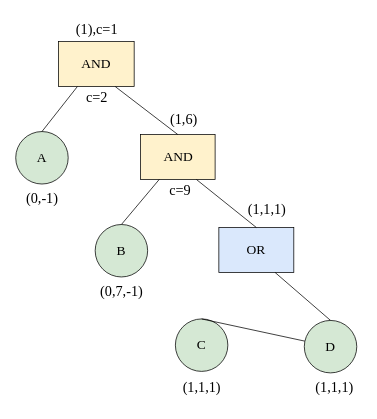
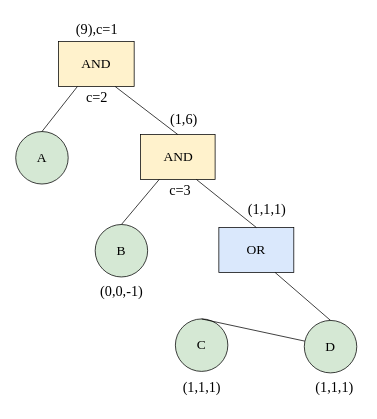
(97, 30) -> (97, 30)
(180, 191) -> (180, 191)
(42, 199) -> none
(122, 292) -> (122, 292)
